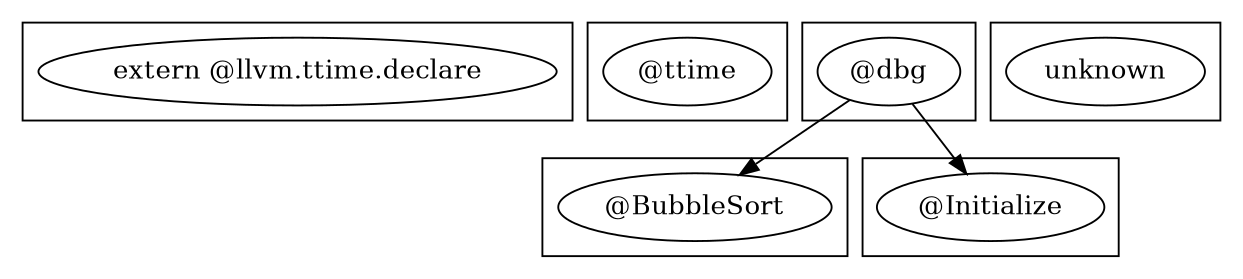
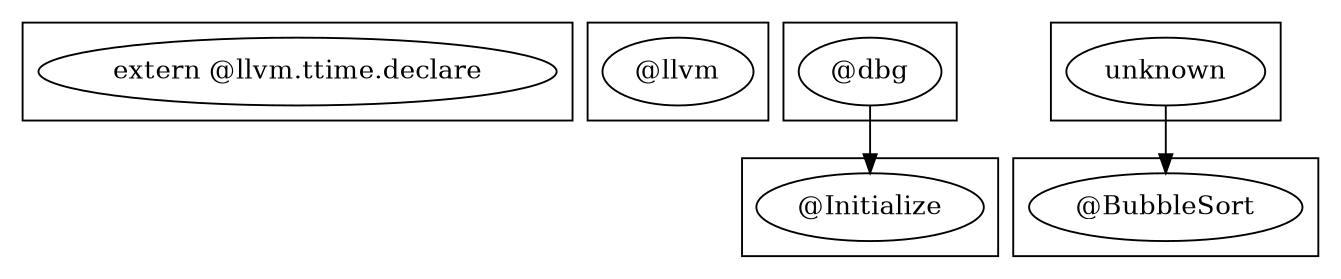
(687, 72) -> (678, 72)
(803, 132) -> (1166, 133)
